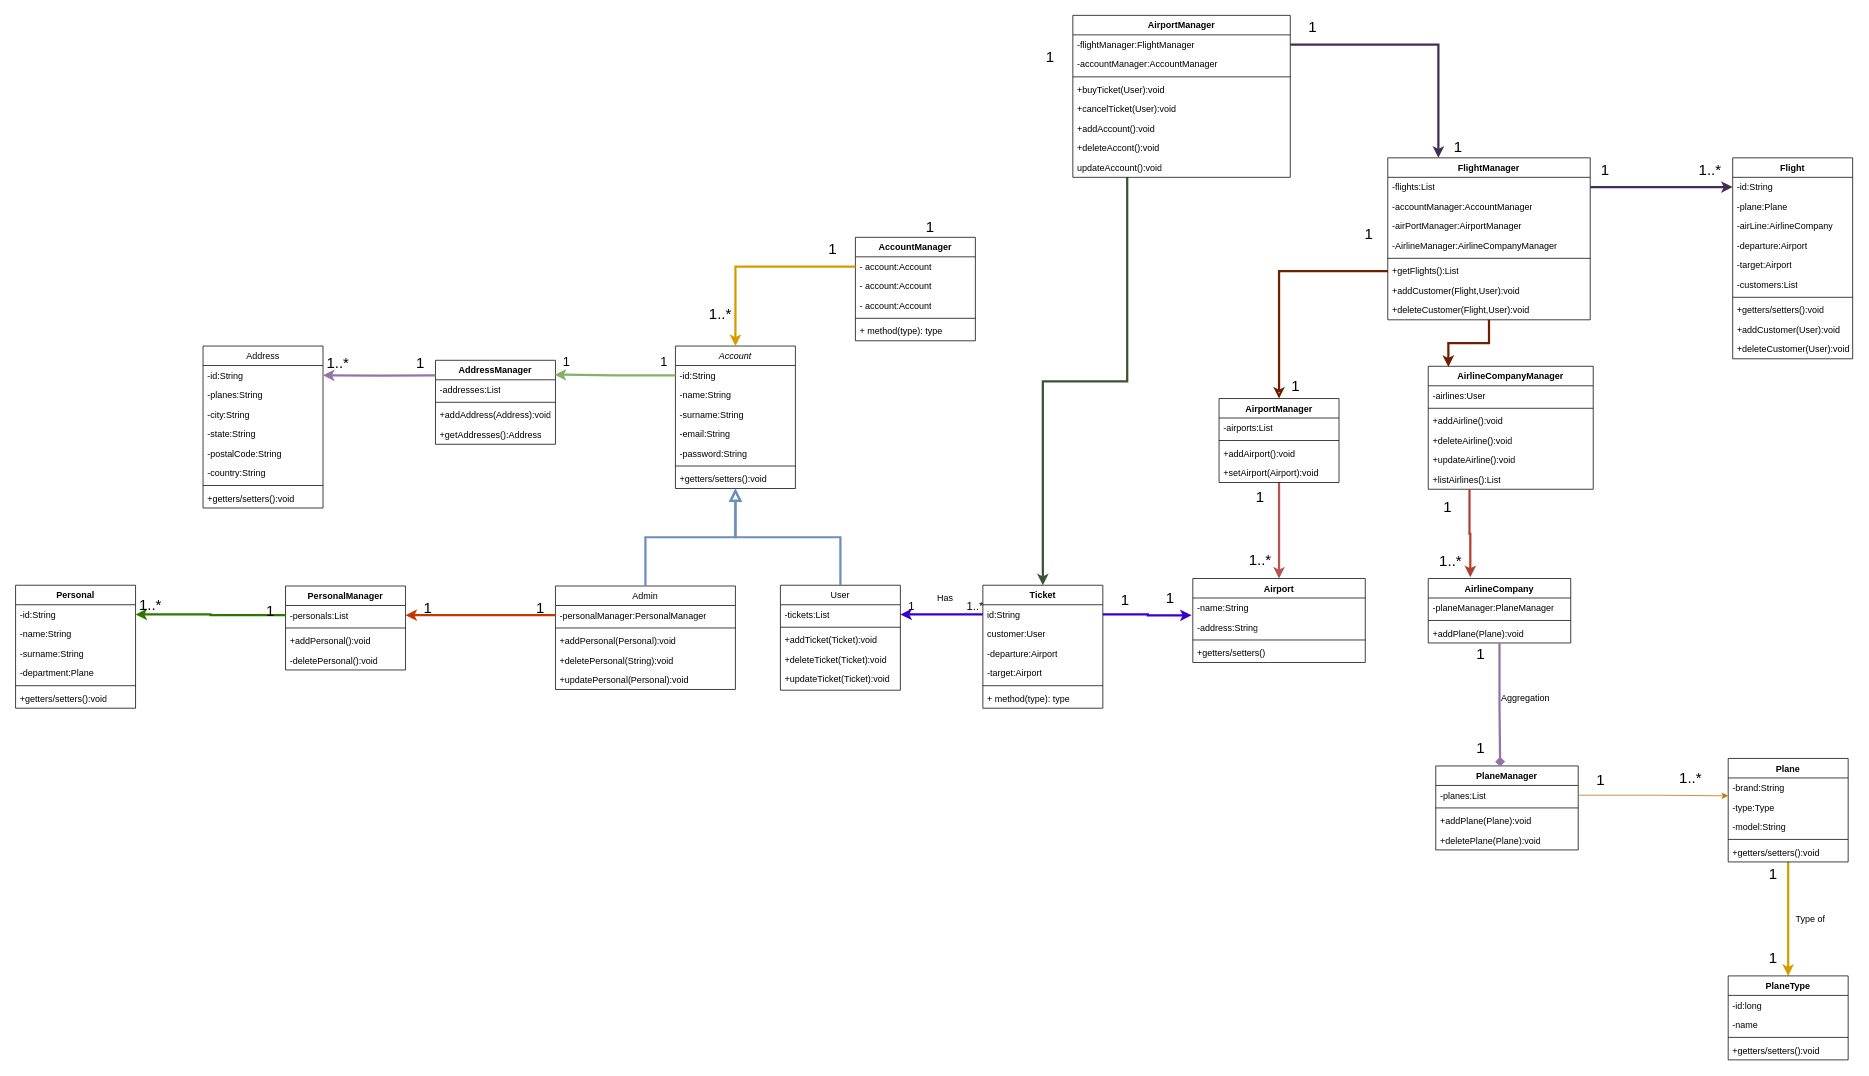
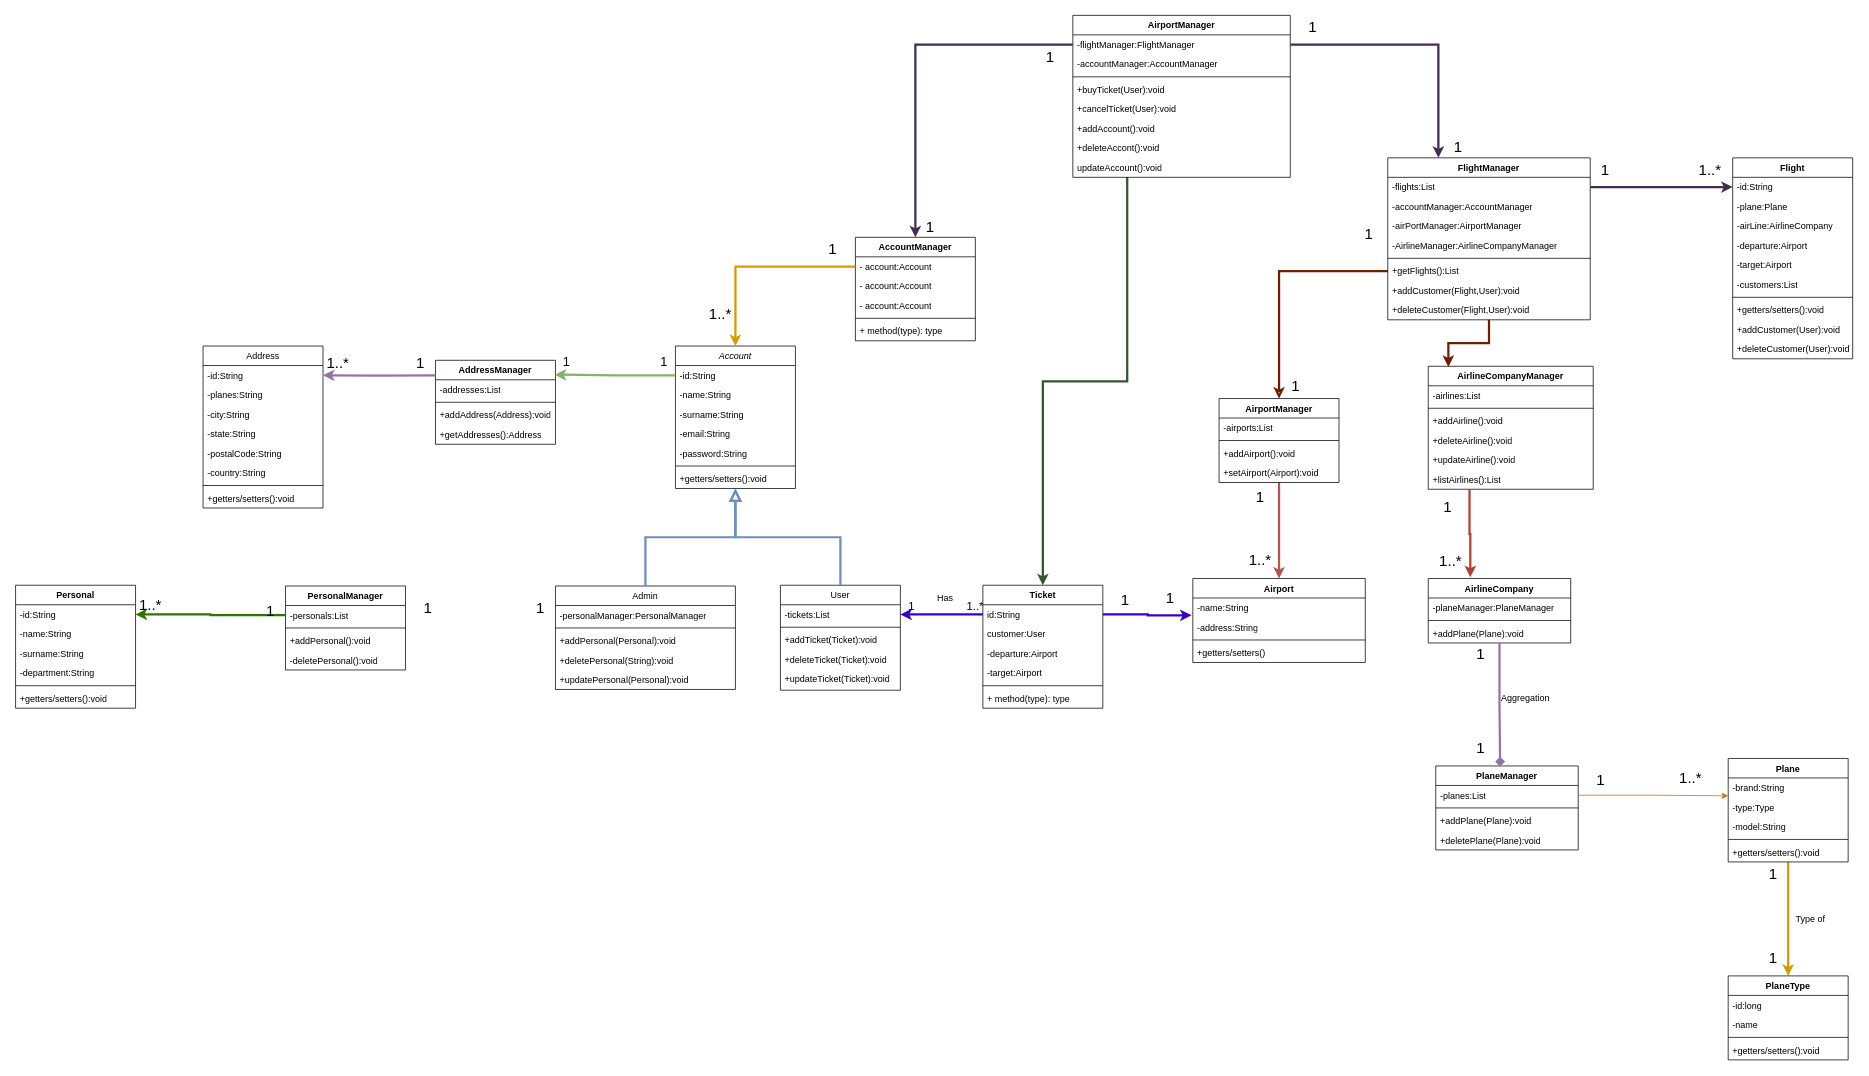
none -> (915, 60)
(1463, 397) -> (1462, 397)
(483, 615) -> none
(60, 674) -> (63, 674)
